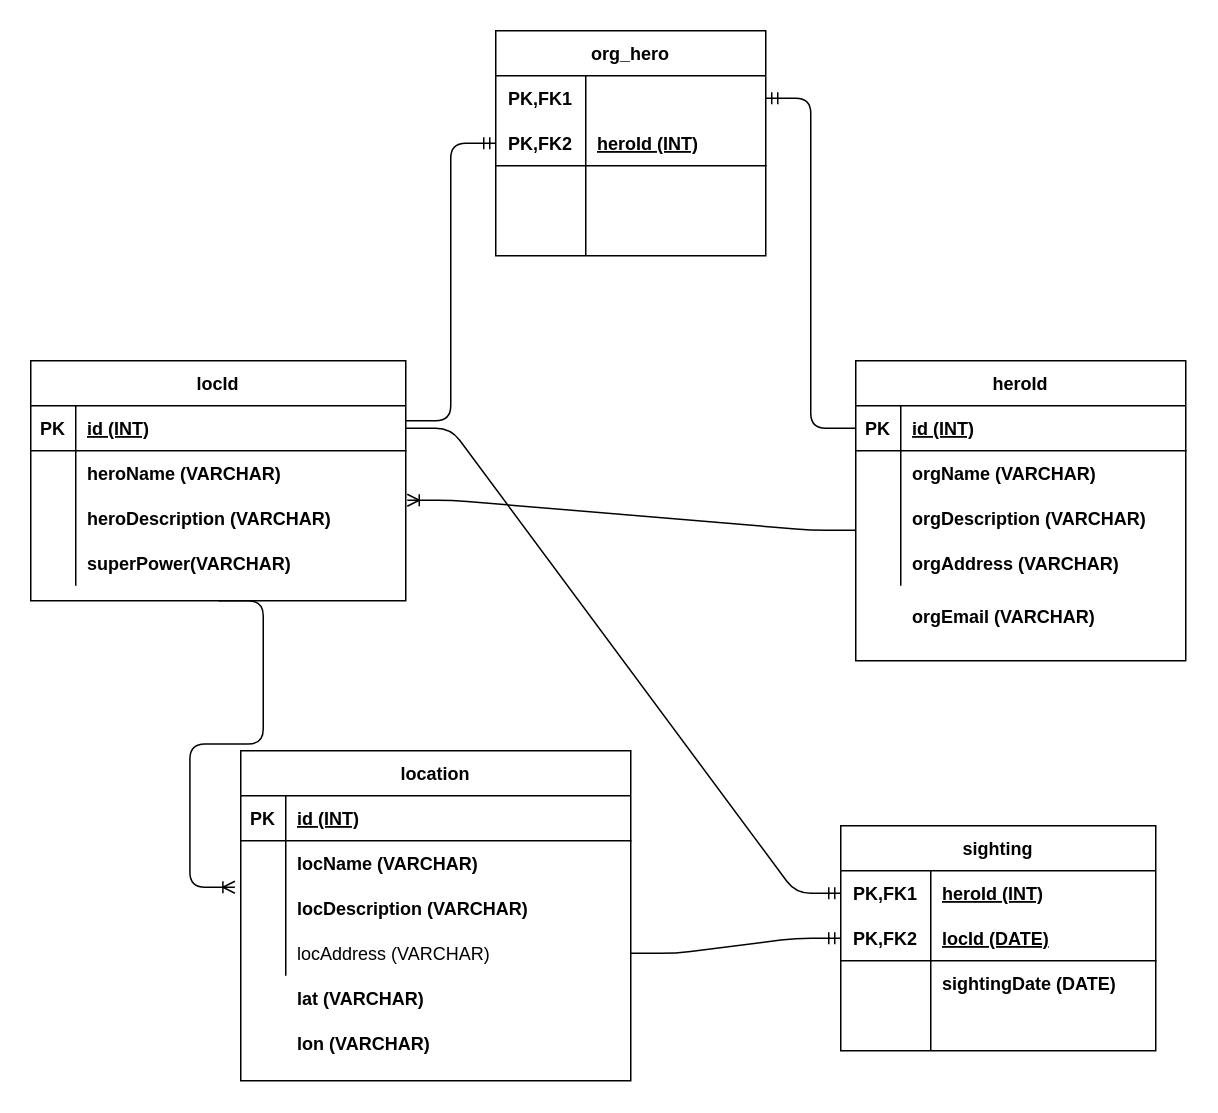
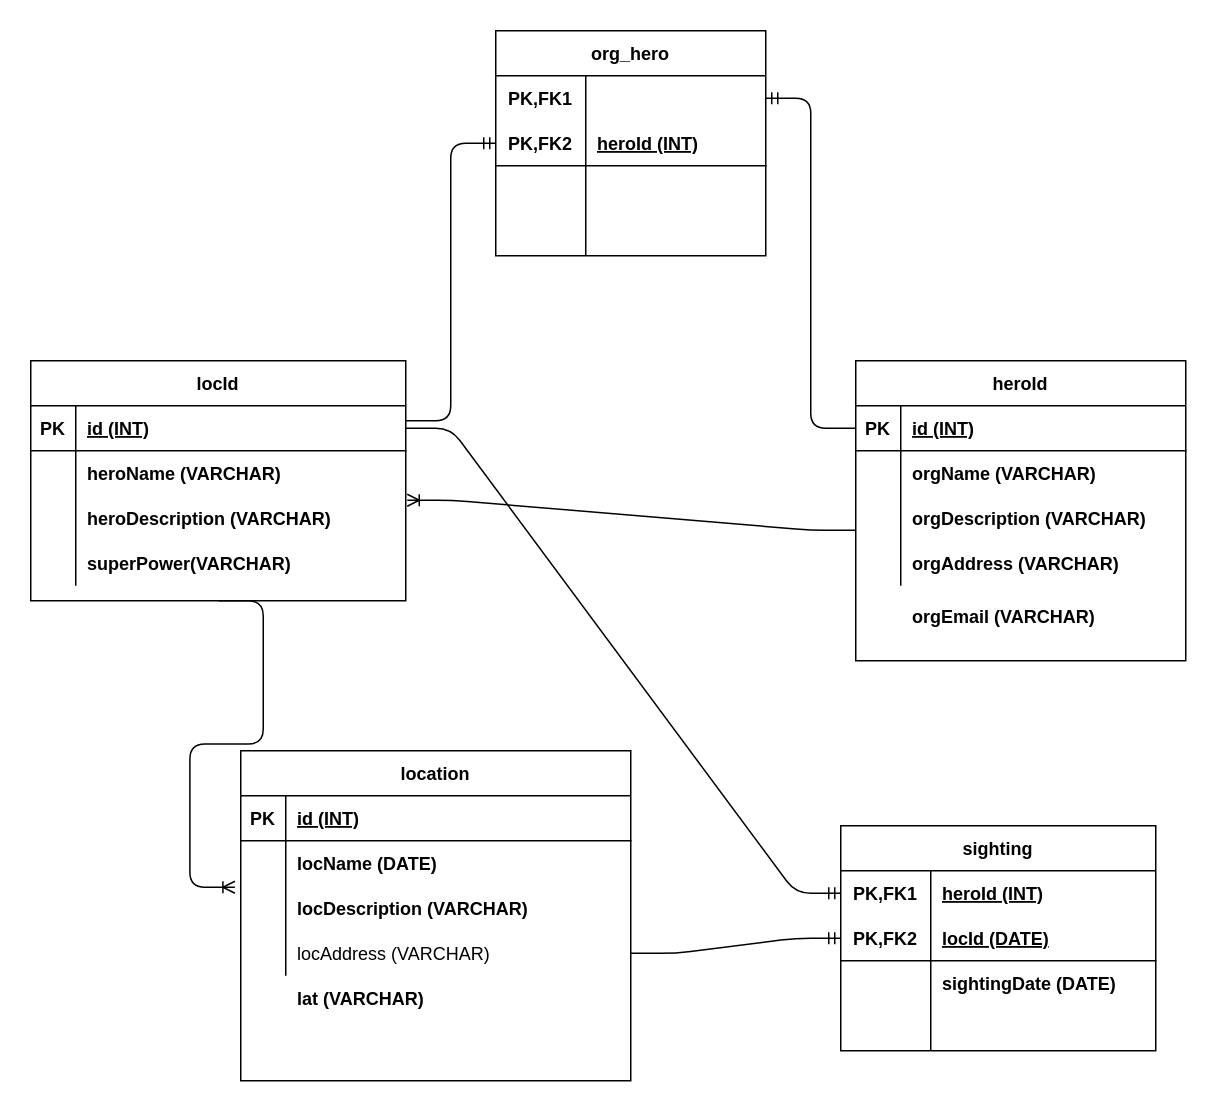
(378, 864) -> (363, 864)
(458, 1043) -> none
